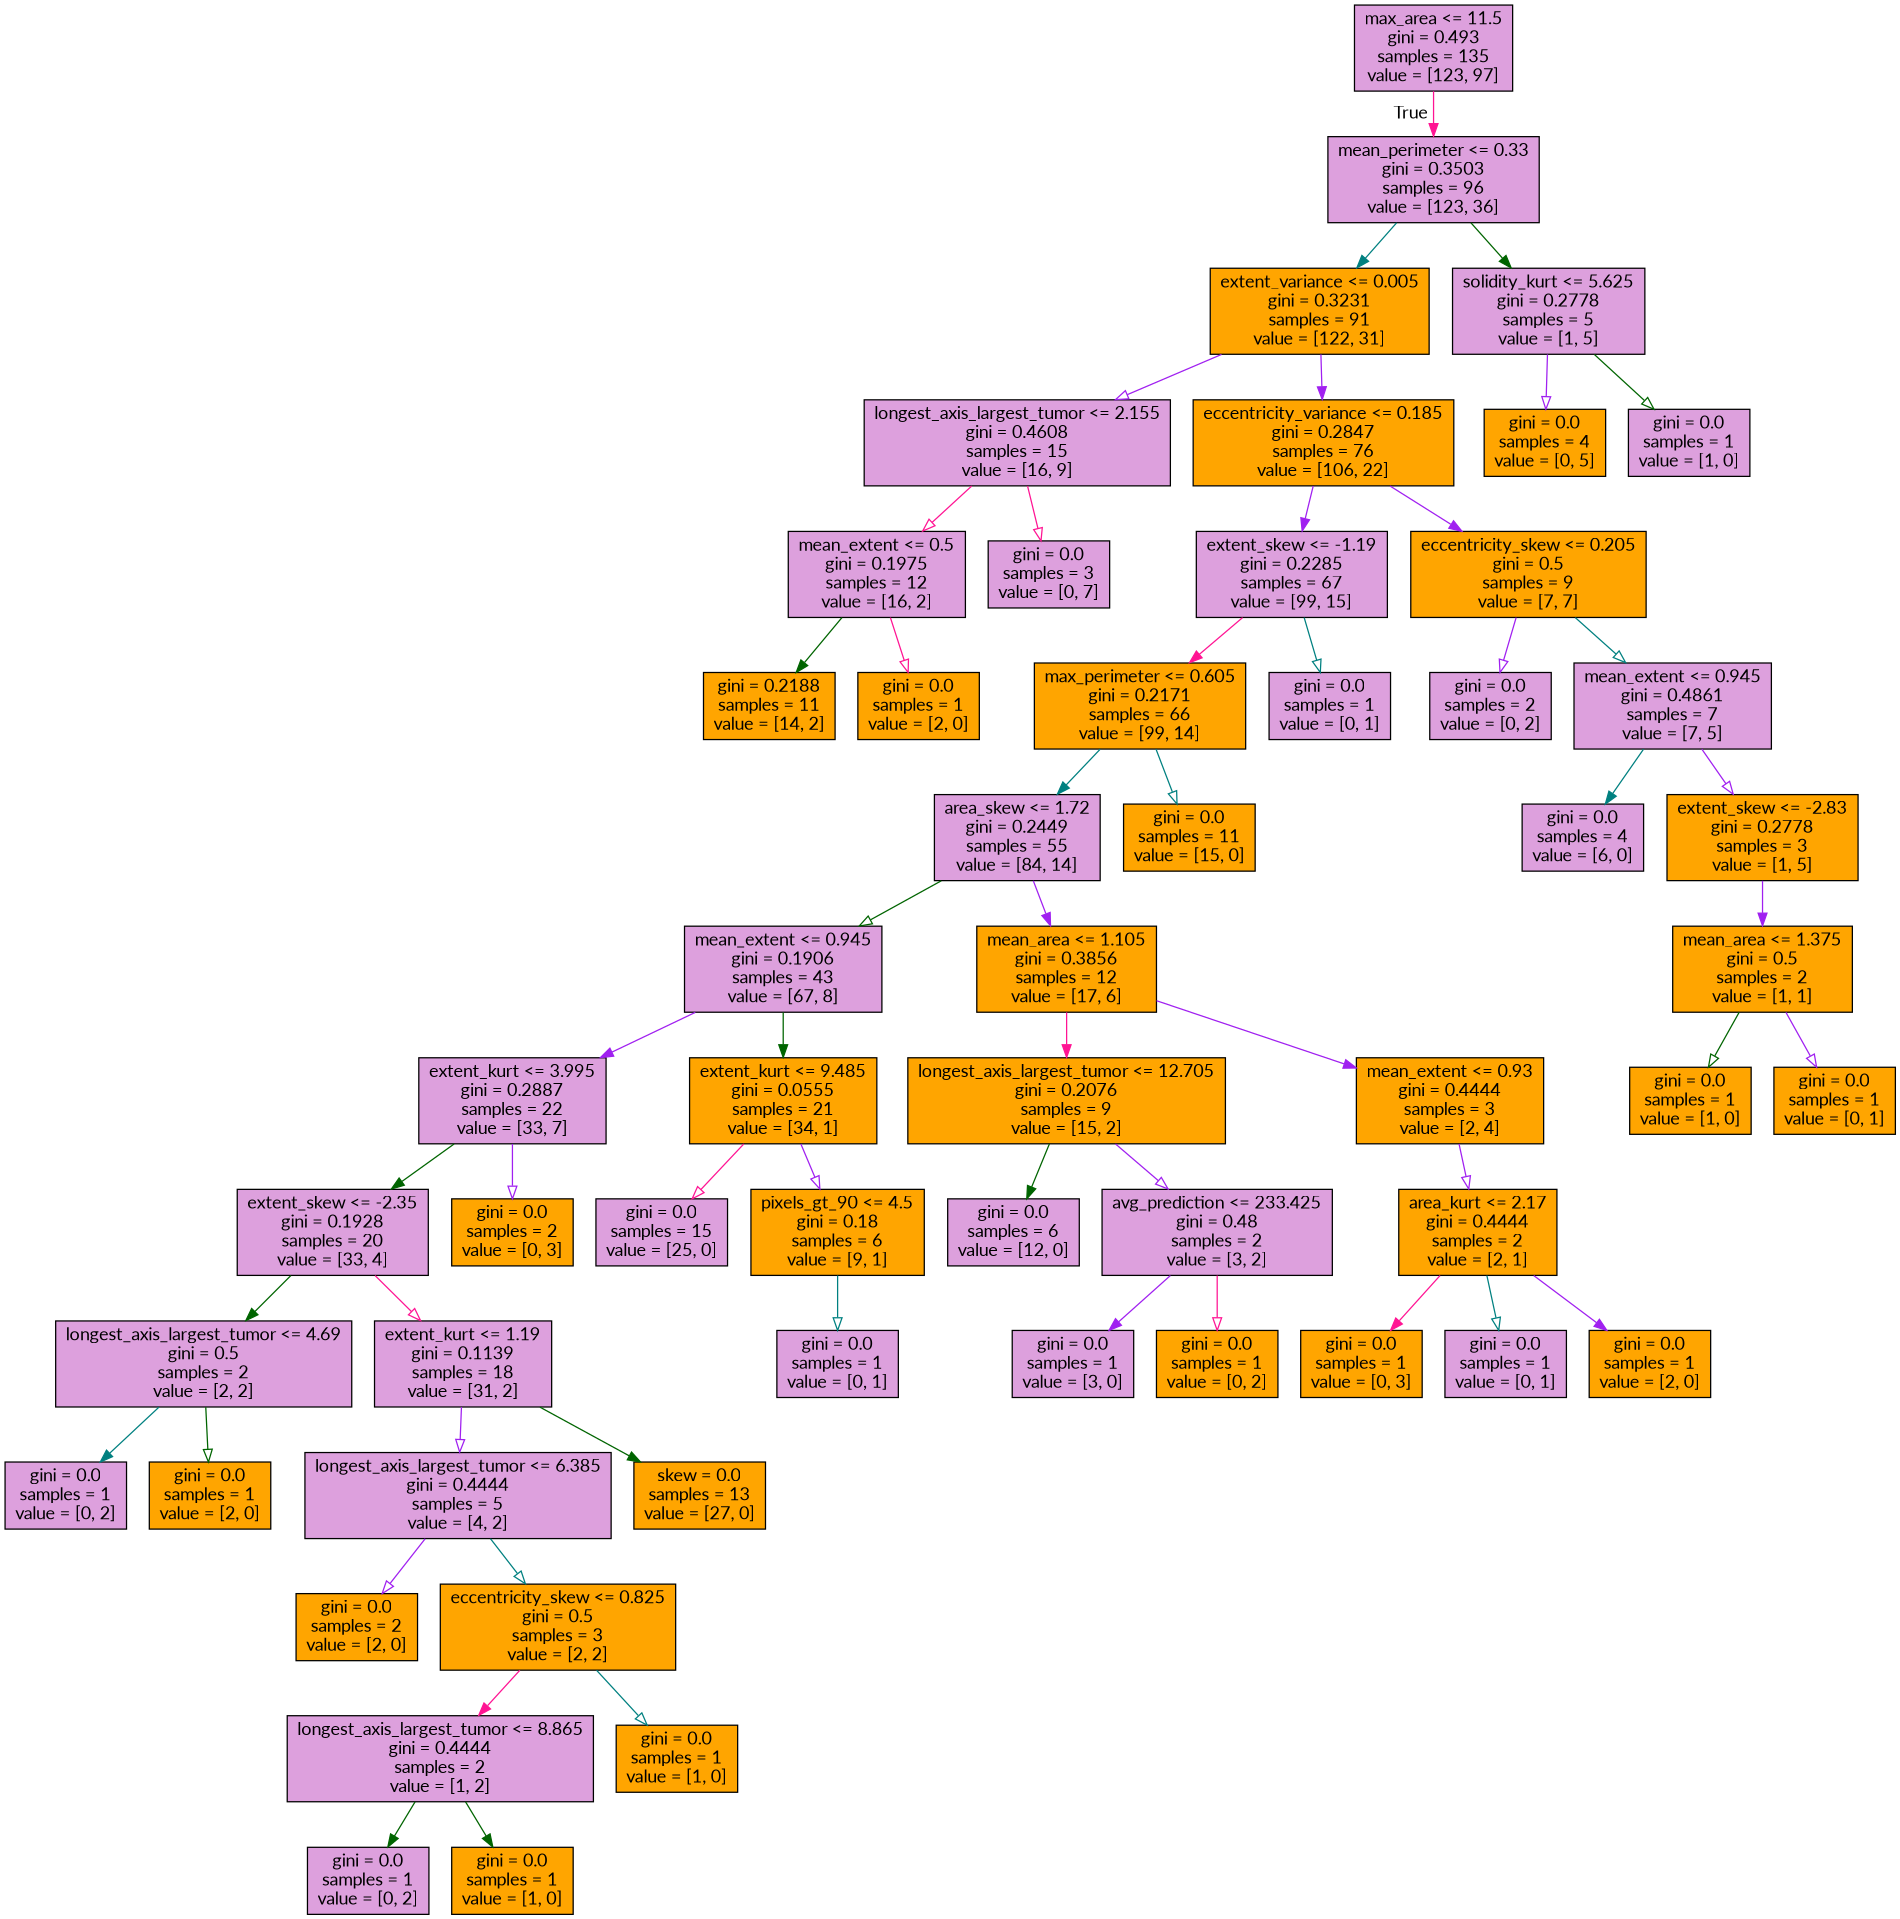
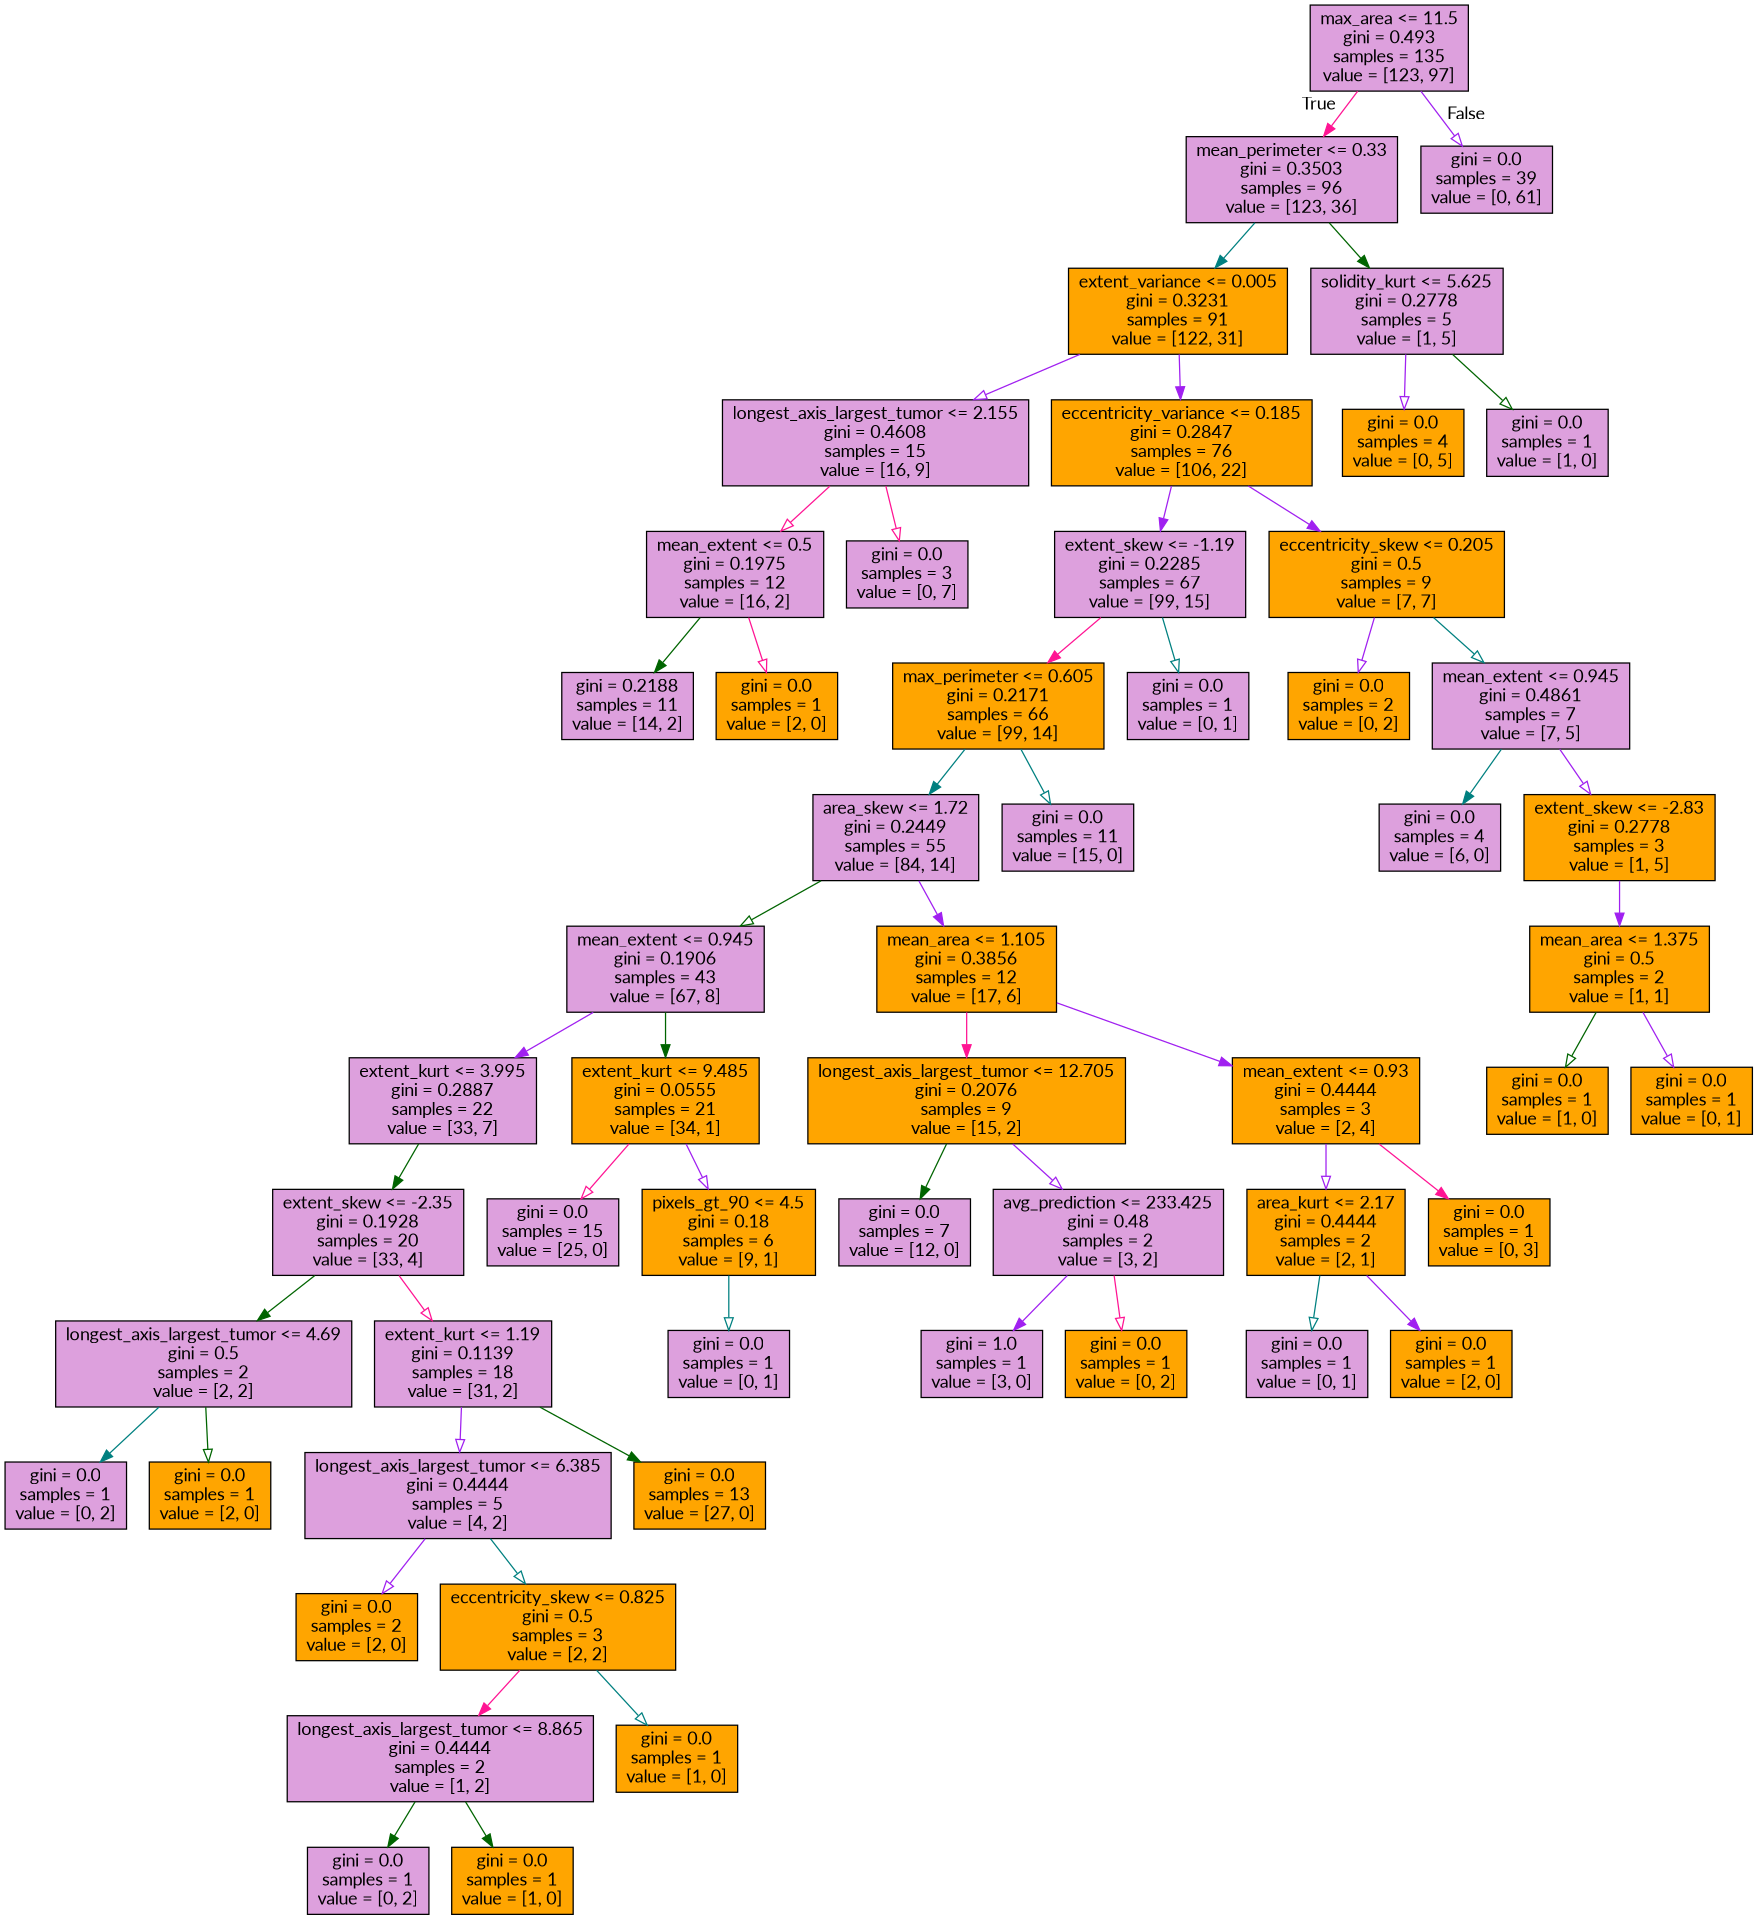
none -> (1487, 180)
(769, 706) -> (628, 706)
(1490, 706) -> (1349, 706)
(1189, 838) -> (1068, 838)
(512, 1232) -> none
(1013, 1232) -> (905, 1232)
(1420, 1298) -> (1409, 1167)
(1073, 1364) -> (982, 1364)
(700, 1496) -> (700, 1496)
